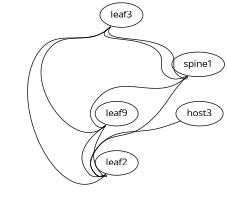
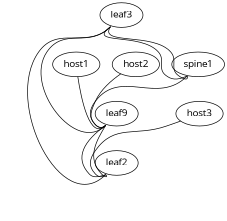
none -> (76, 64)
none -> (136, 64)
(146, 124) -> none
